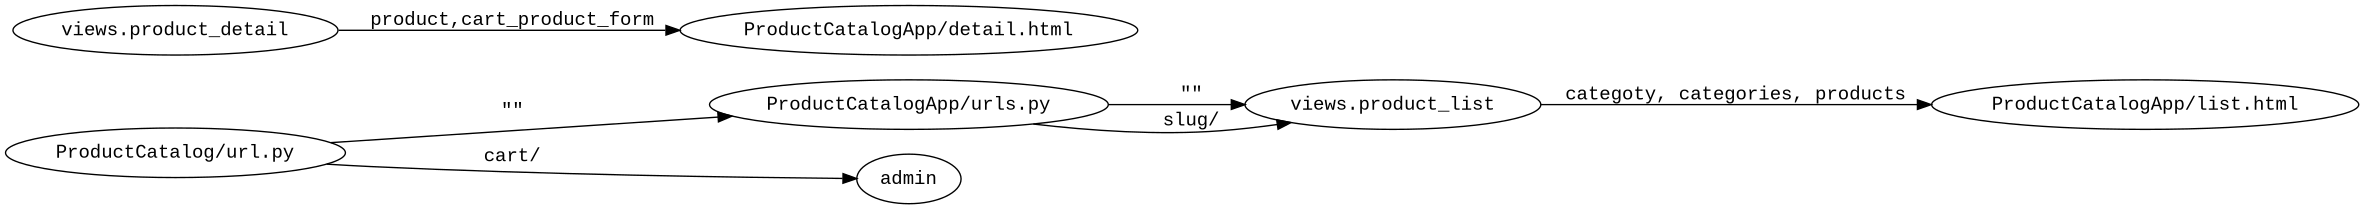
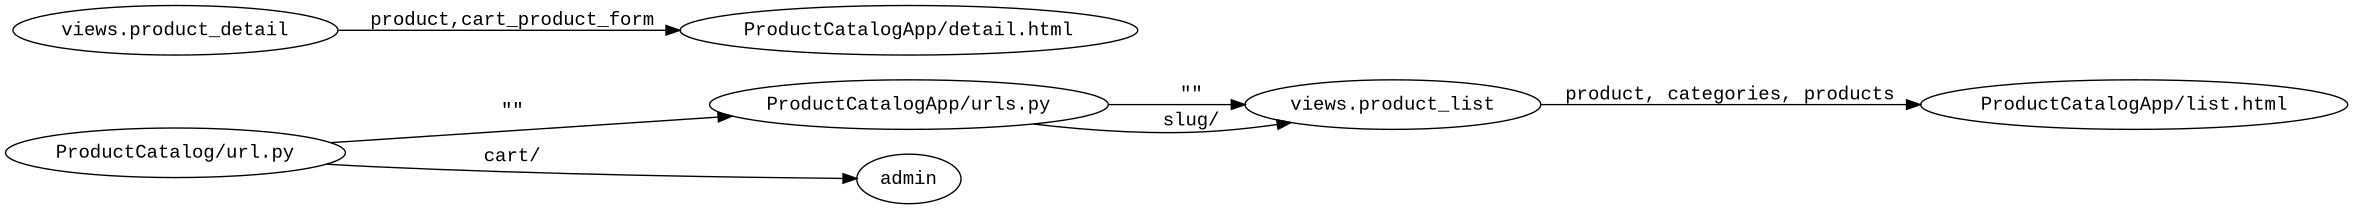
(1736, 94) -> (1730, 94)
